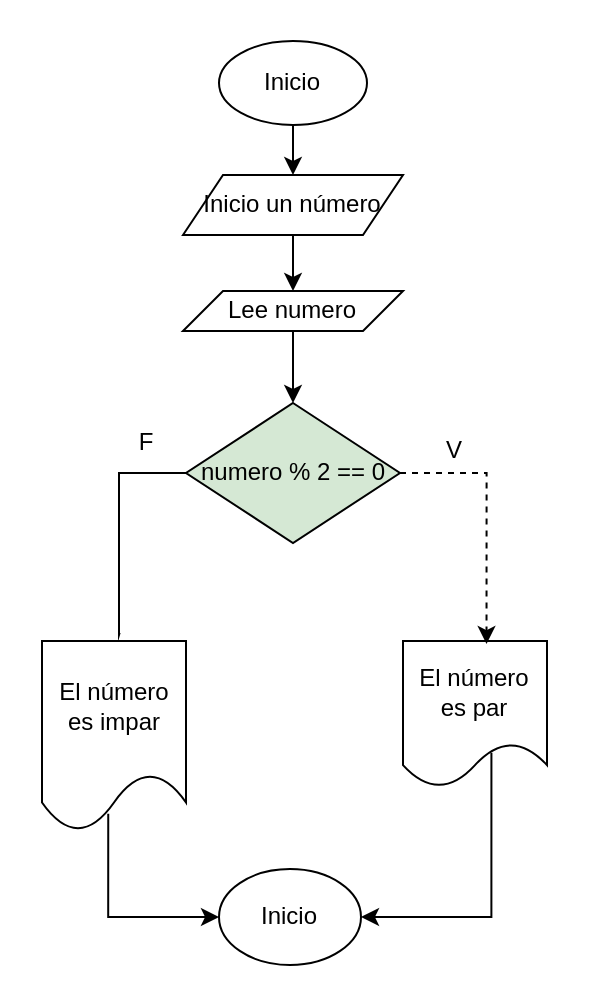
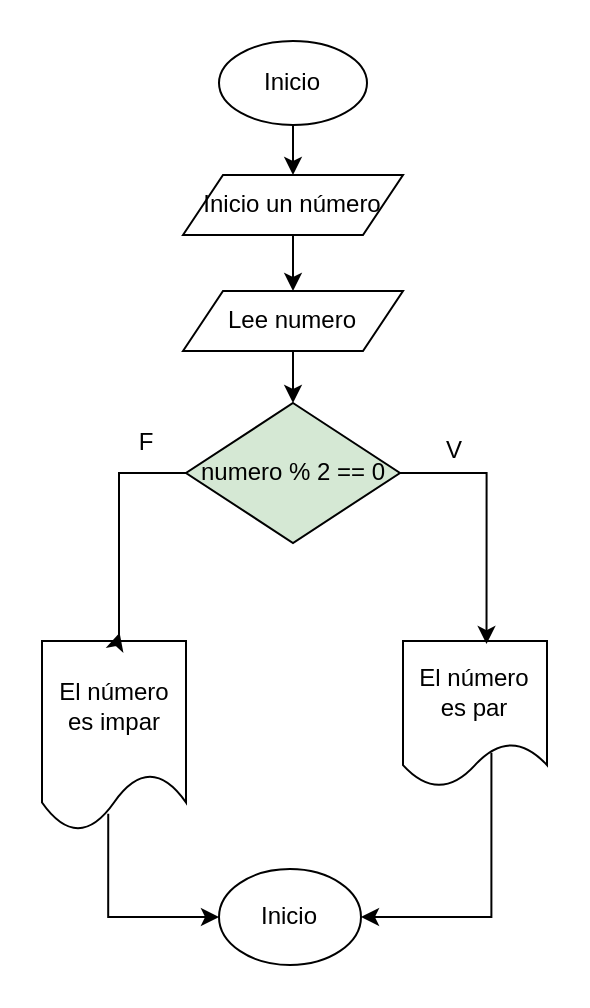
(293, 311) -> (293, 321)
(487, 507) -> (487, 507)
(119, 634) -> (118, 639)
